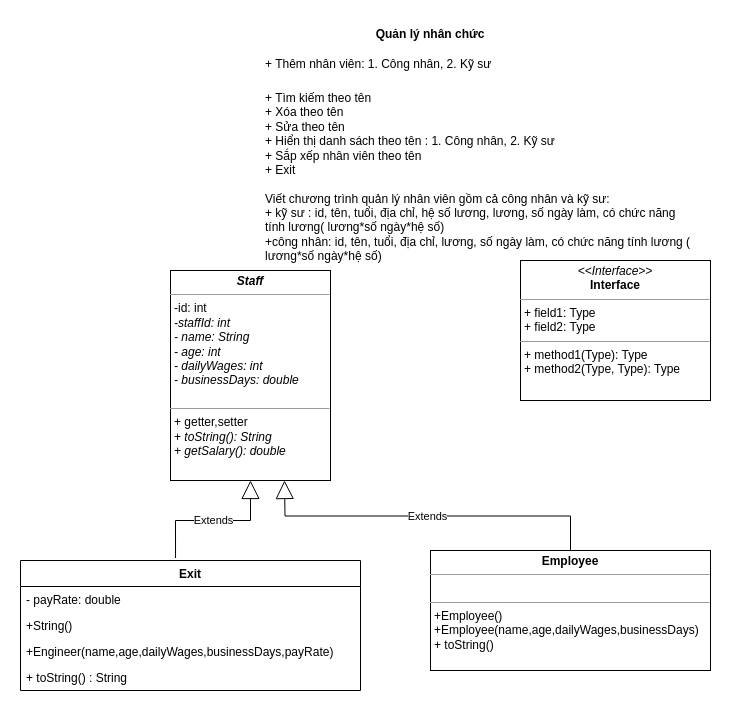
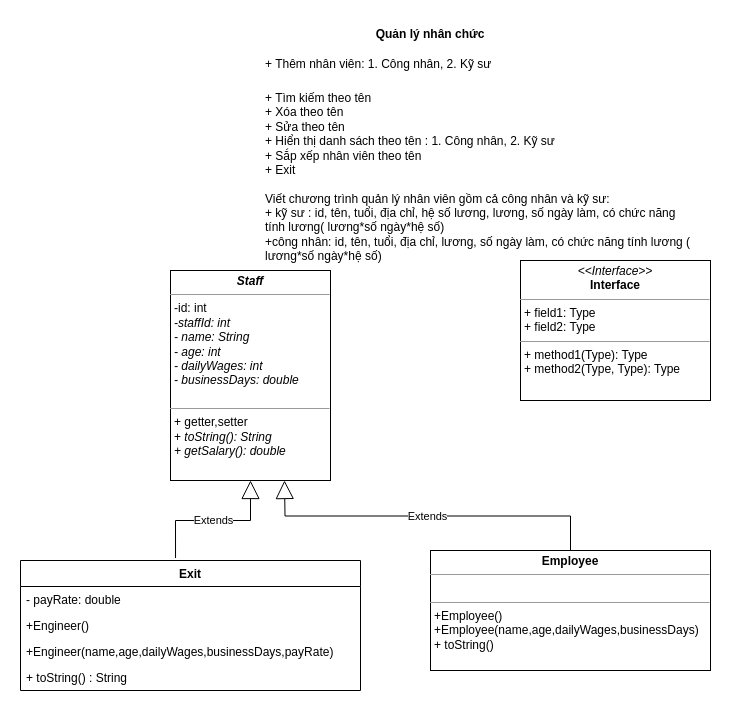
(55, 626) -> (61, 626)
